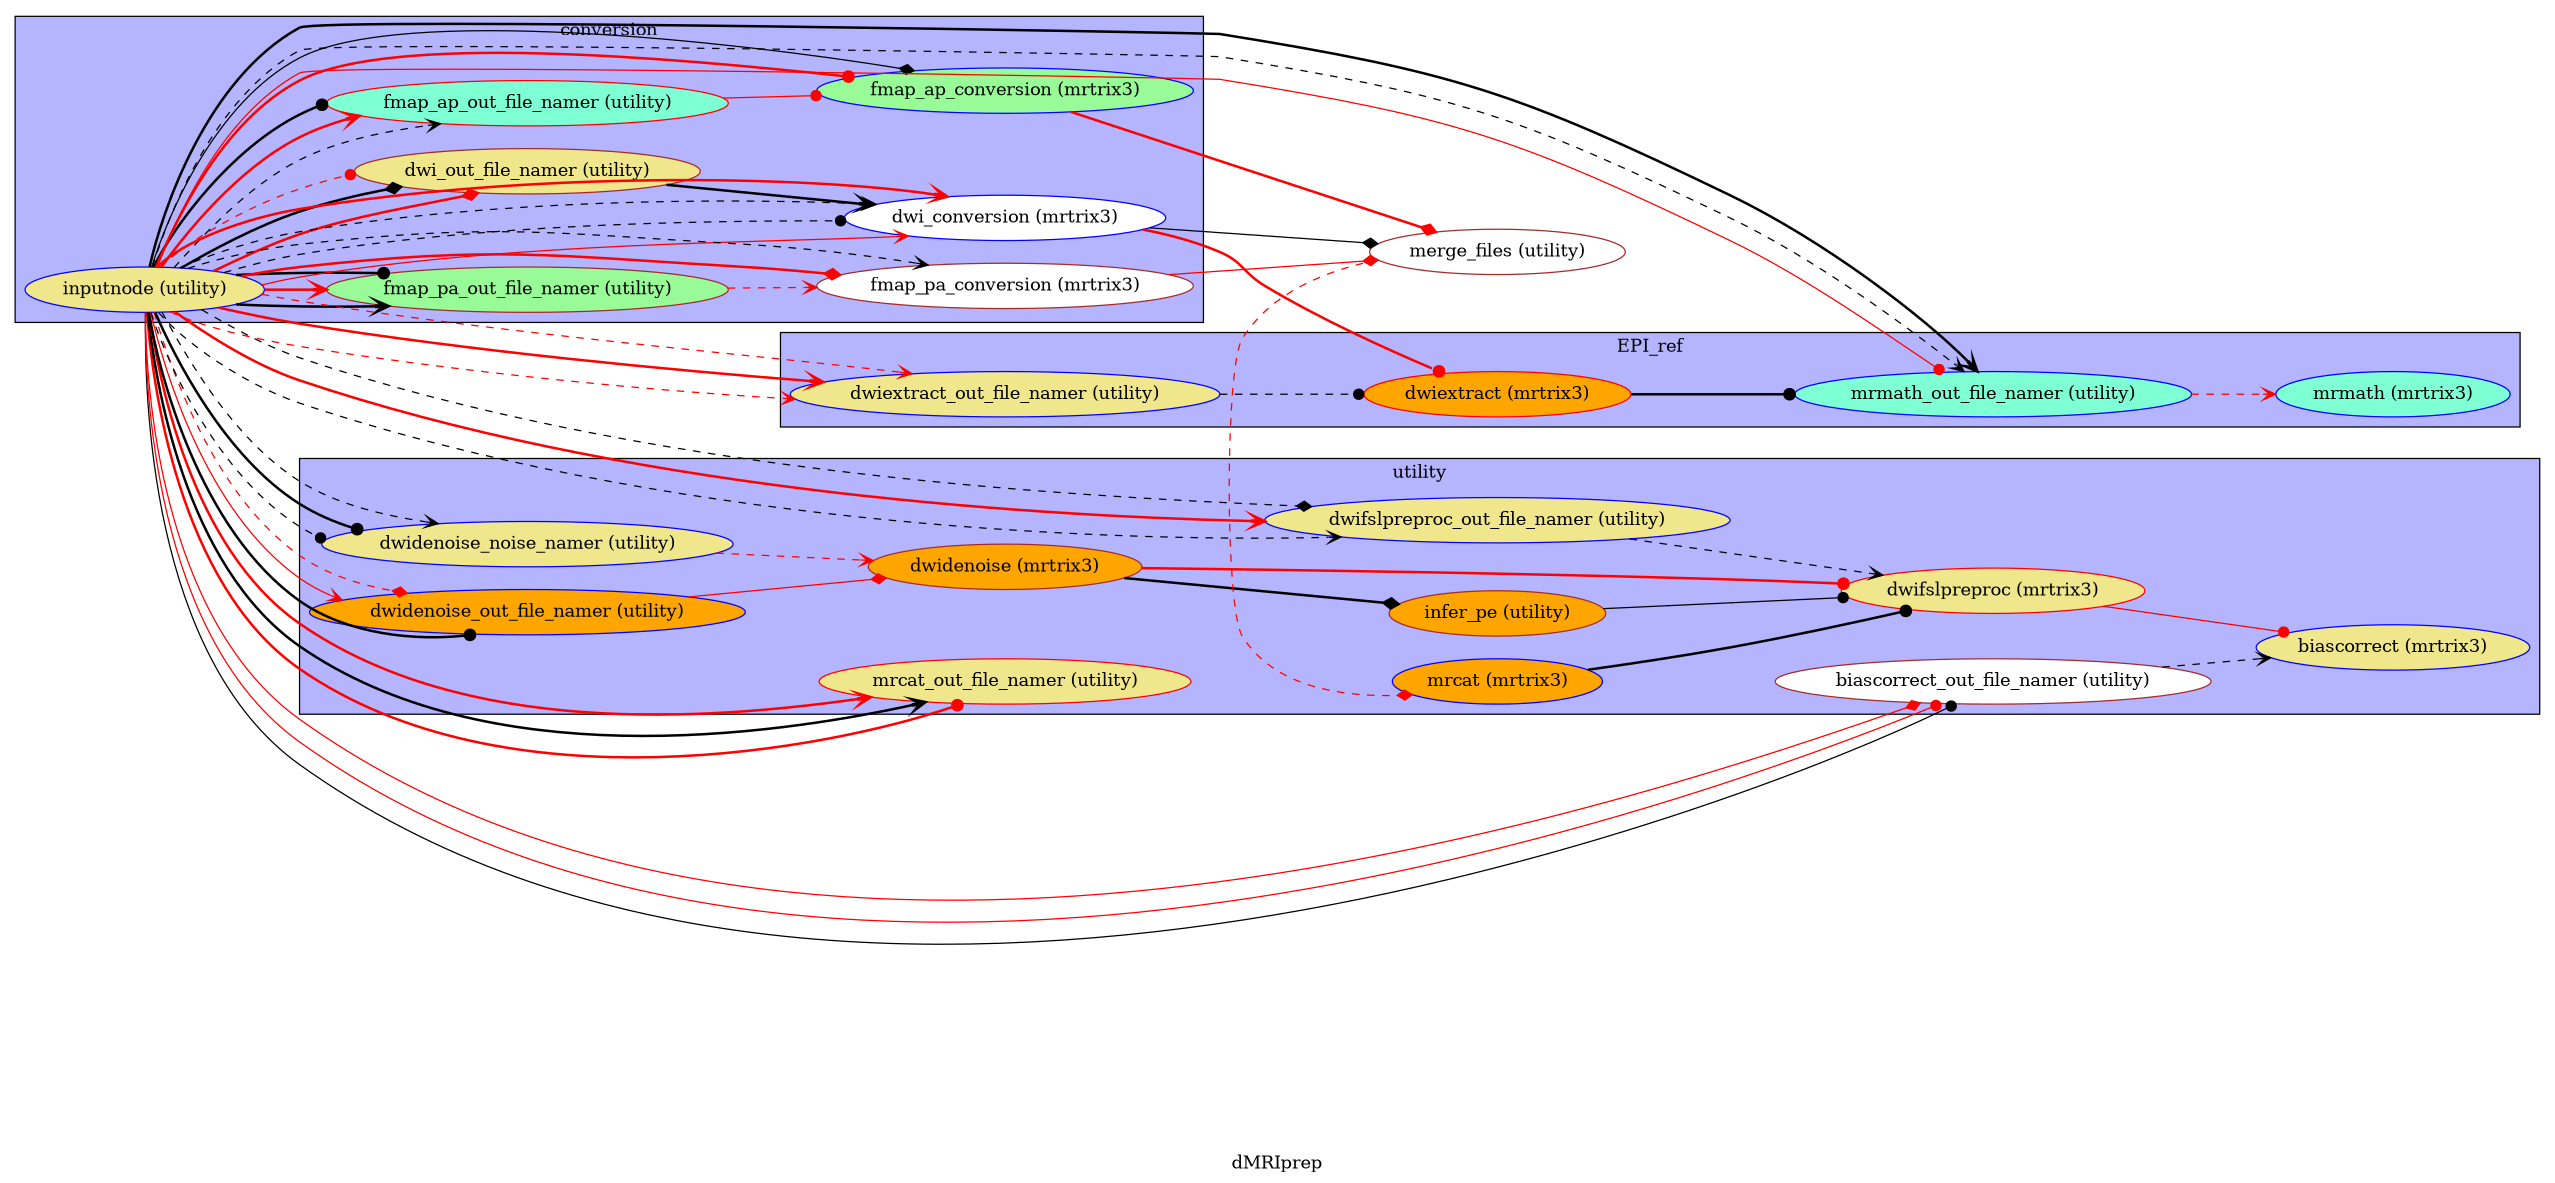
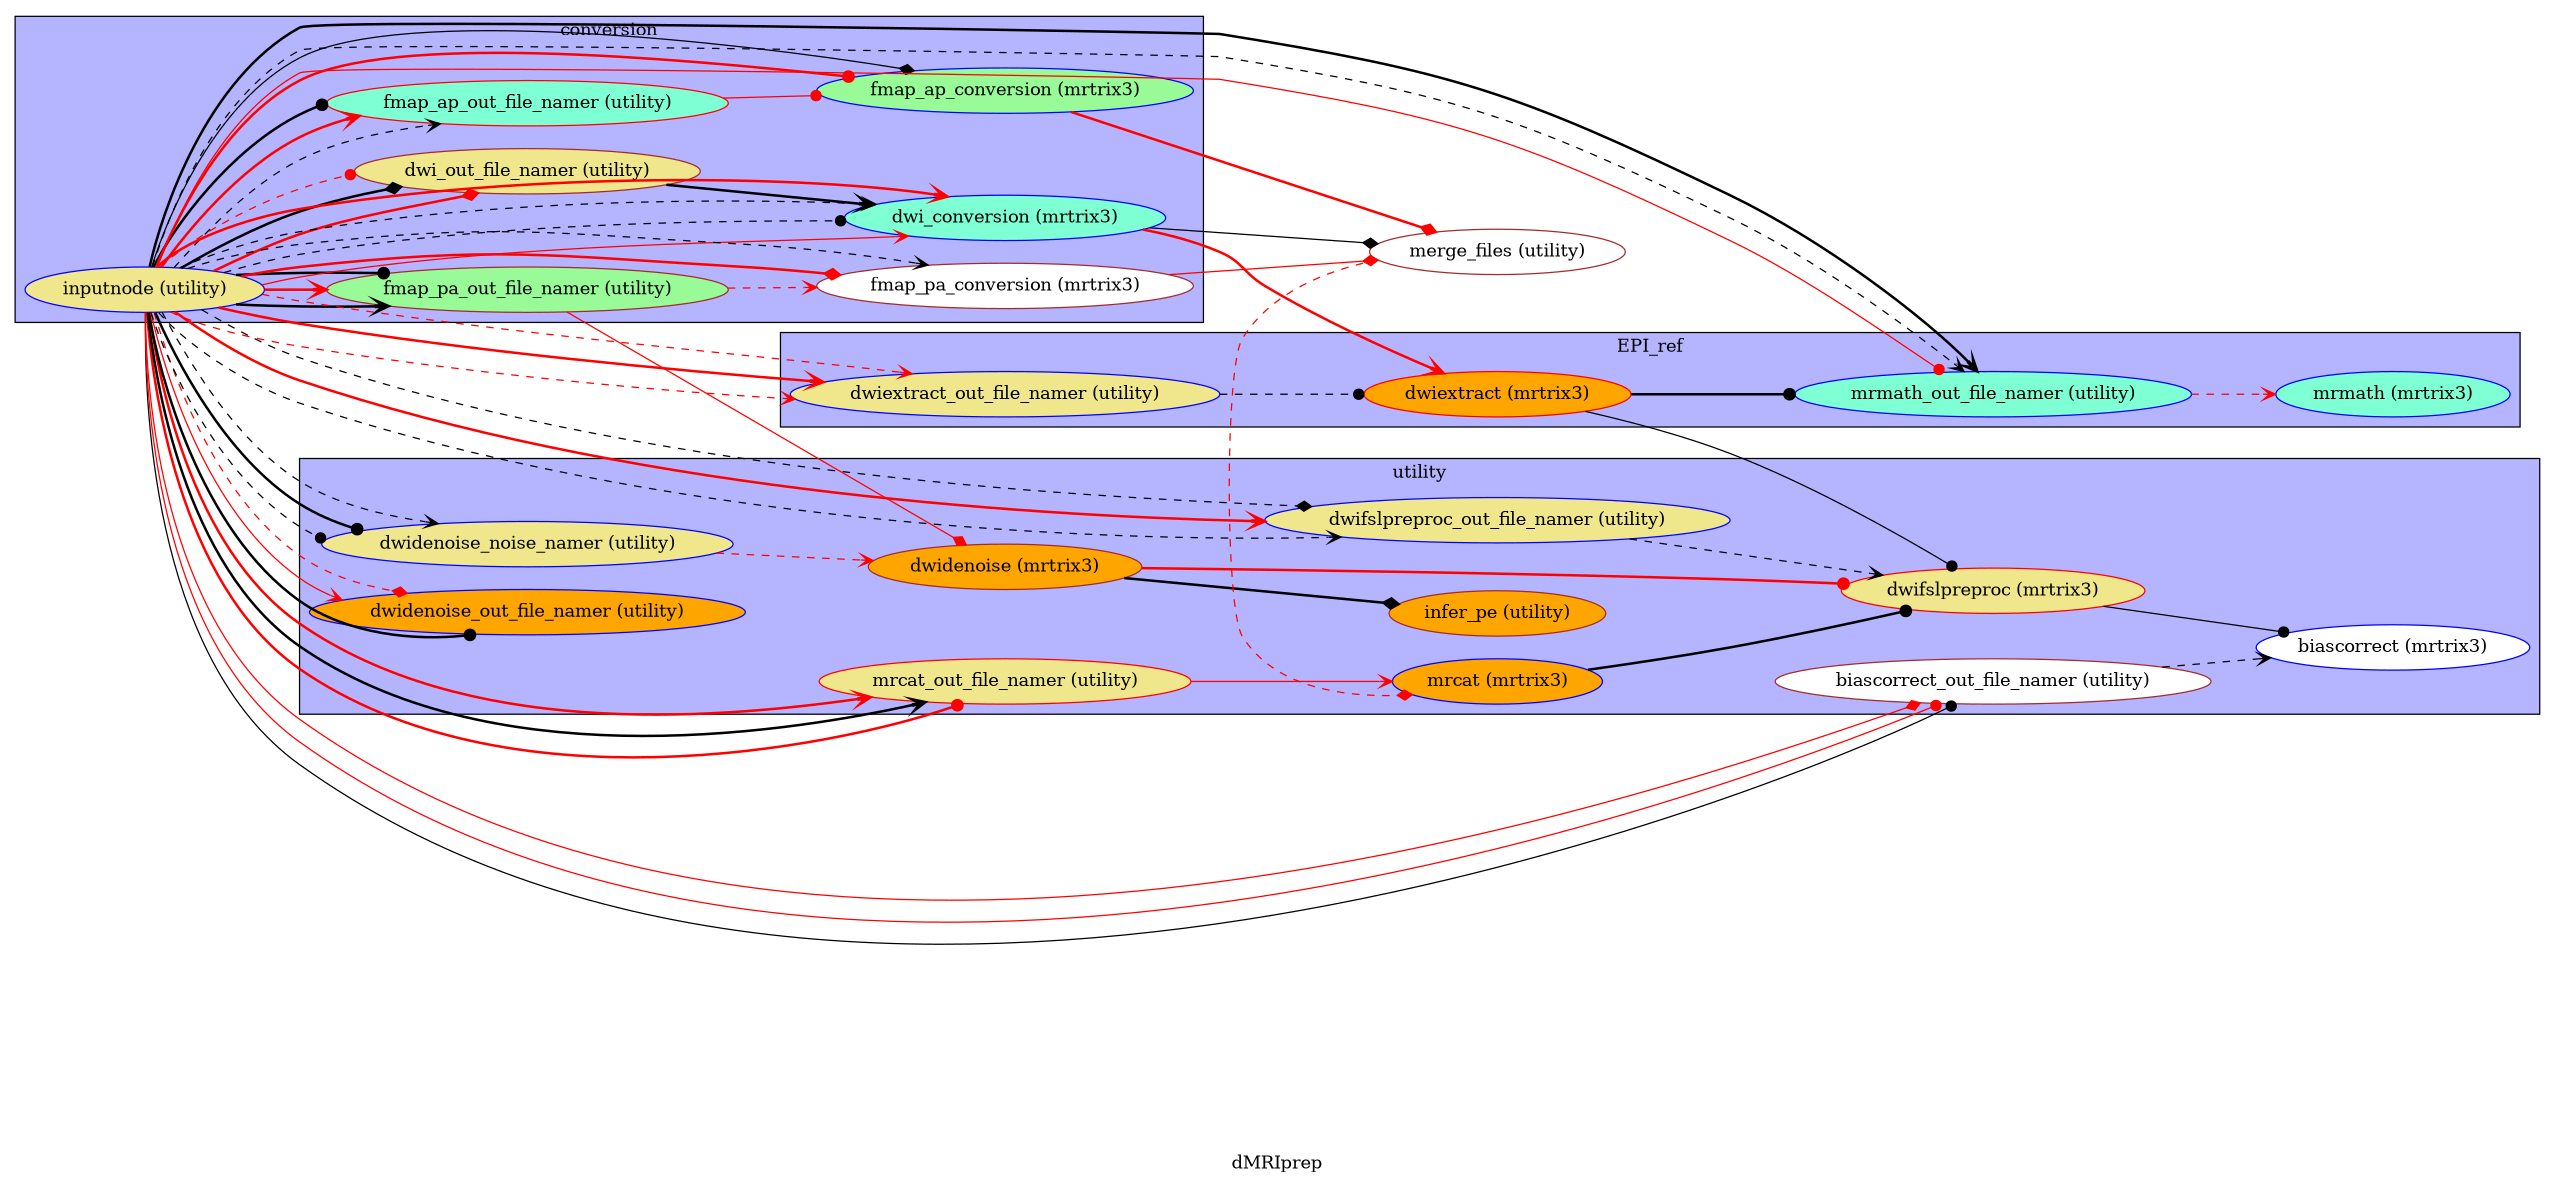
(1005, 218) -> (1005, 218)
(1293, 302) -> (1293, 302)
(780, 588) -> (760, 425)
(1721, 603) -> (1773, 471)
(2191, 619) -> (2191, 619)
(2393, 647) -> (2393, 647)
none -> (1281, 681)
